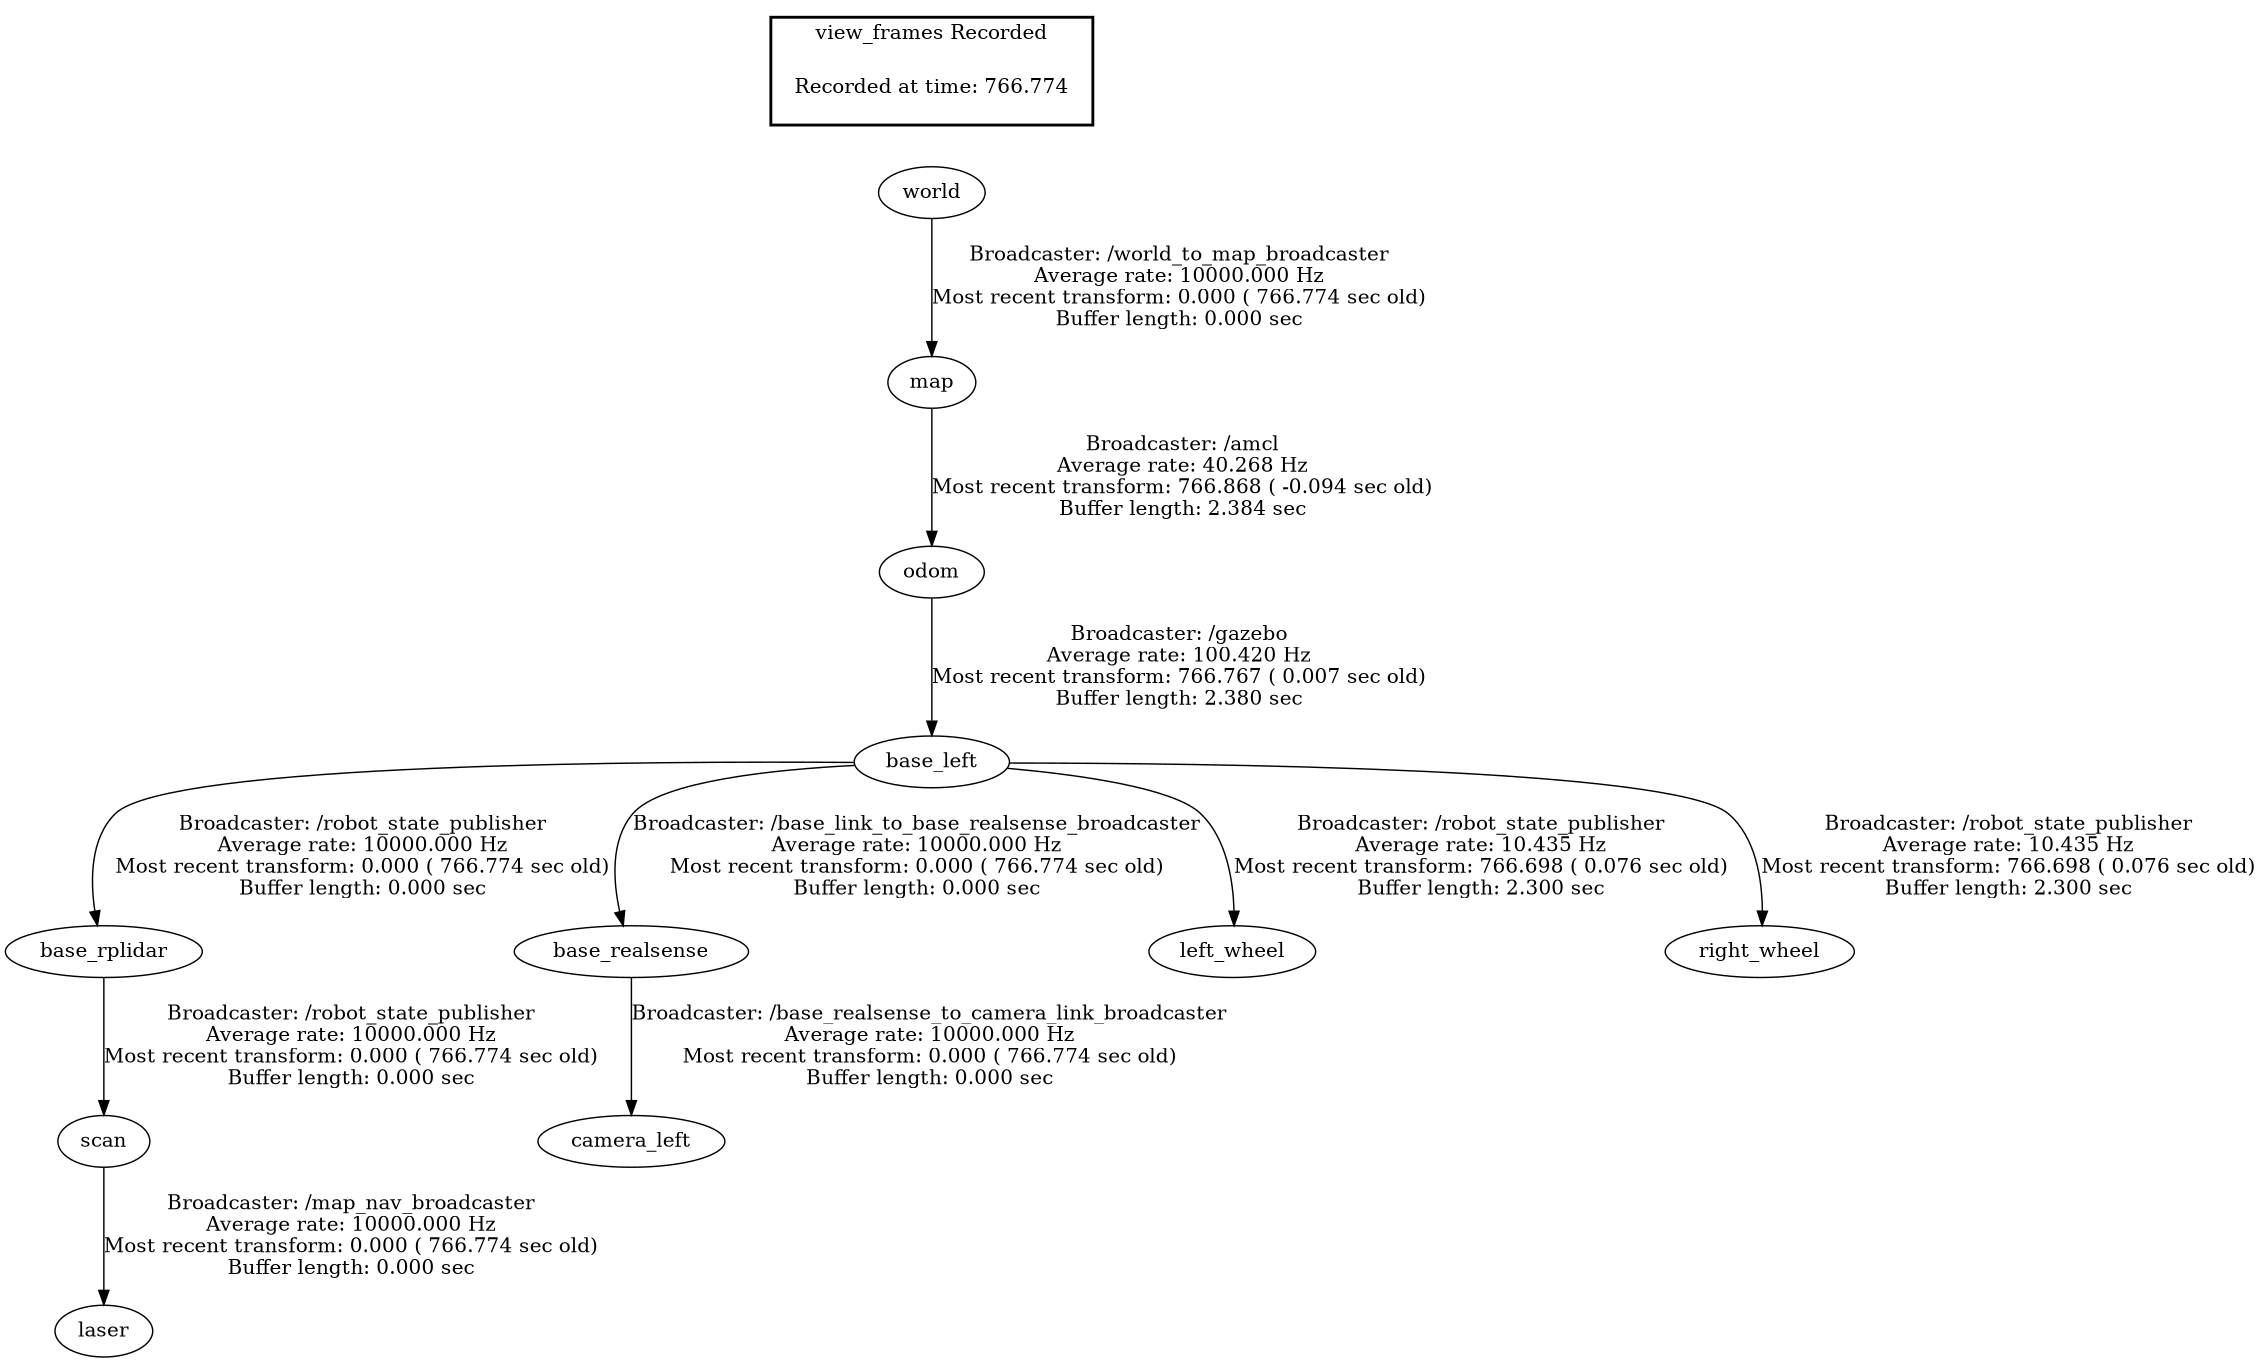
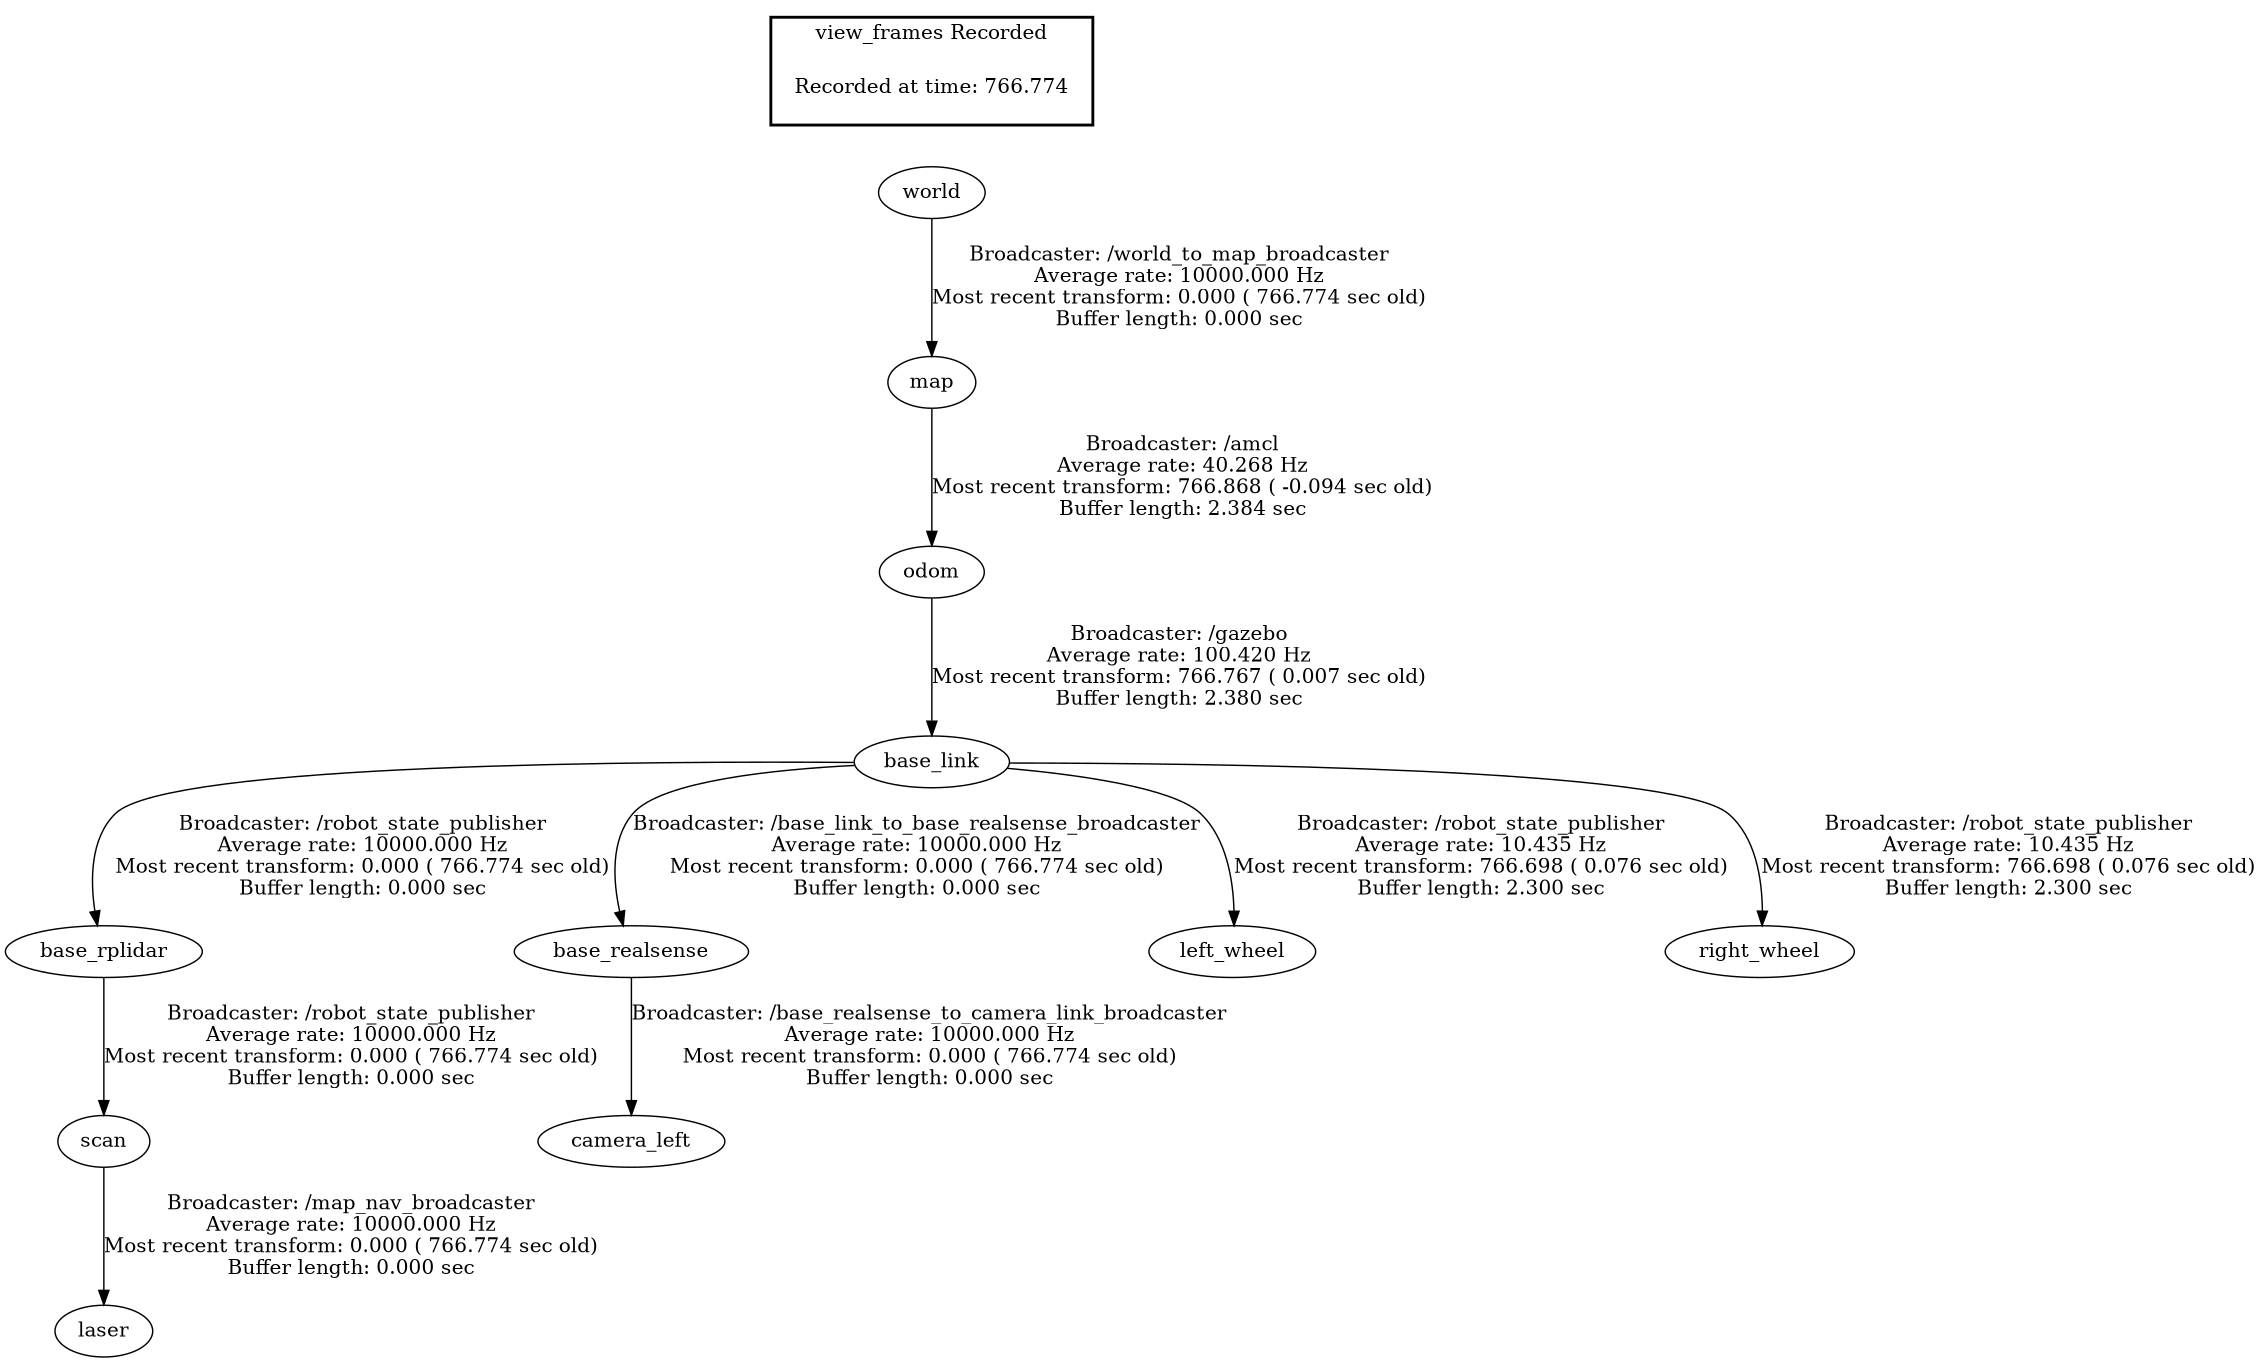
(932, 762) -> (932, 762)
